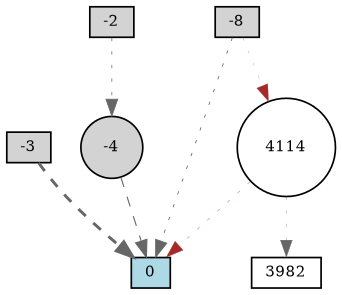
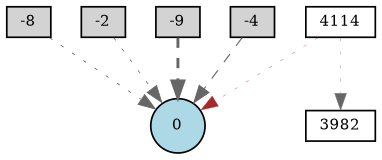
(252, 62) -> none
(112, 68) -> (133, 63)
(29, 147) -> (178, 22)
(112, 147) -> (252, 22)
(286, 147) -> (341, 22)
(151, 273) -> (178, 126)
